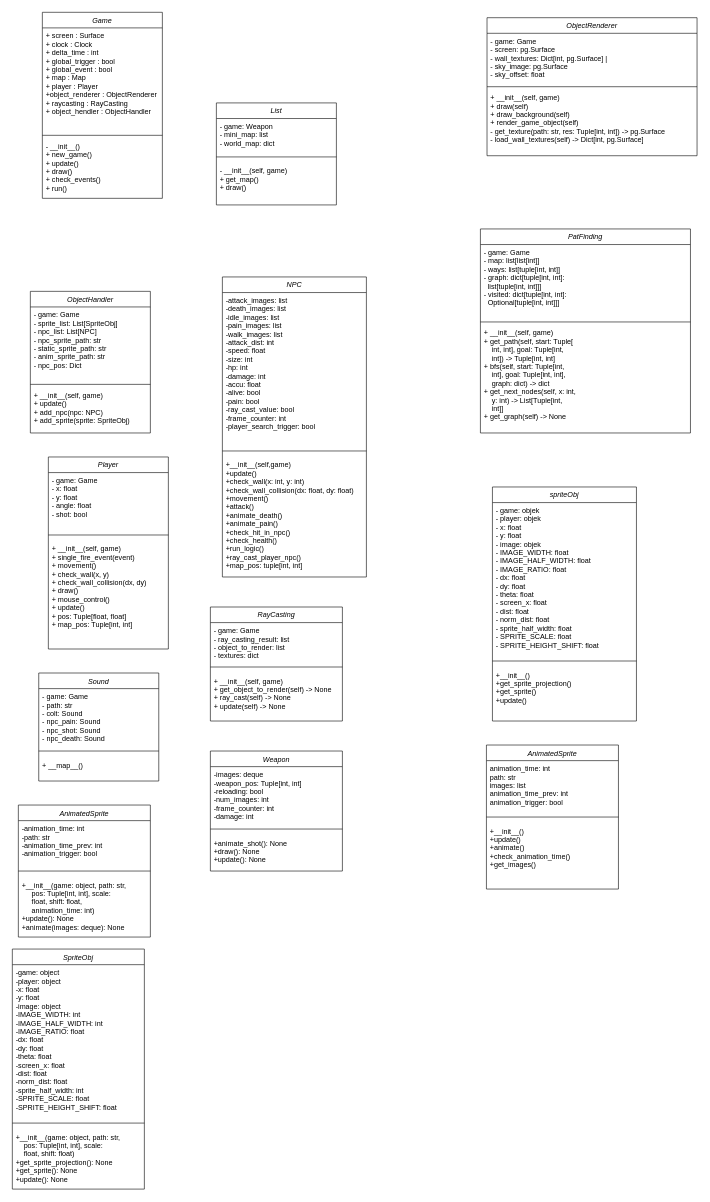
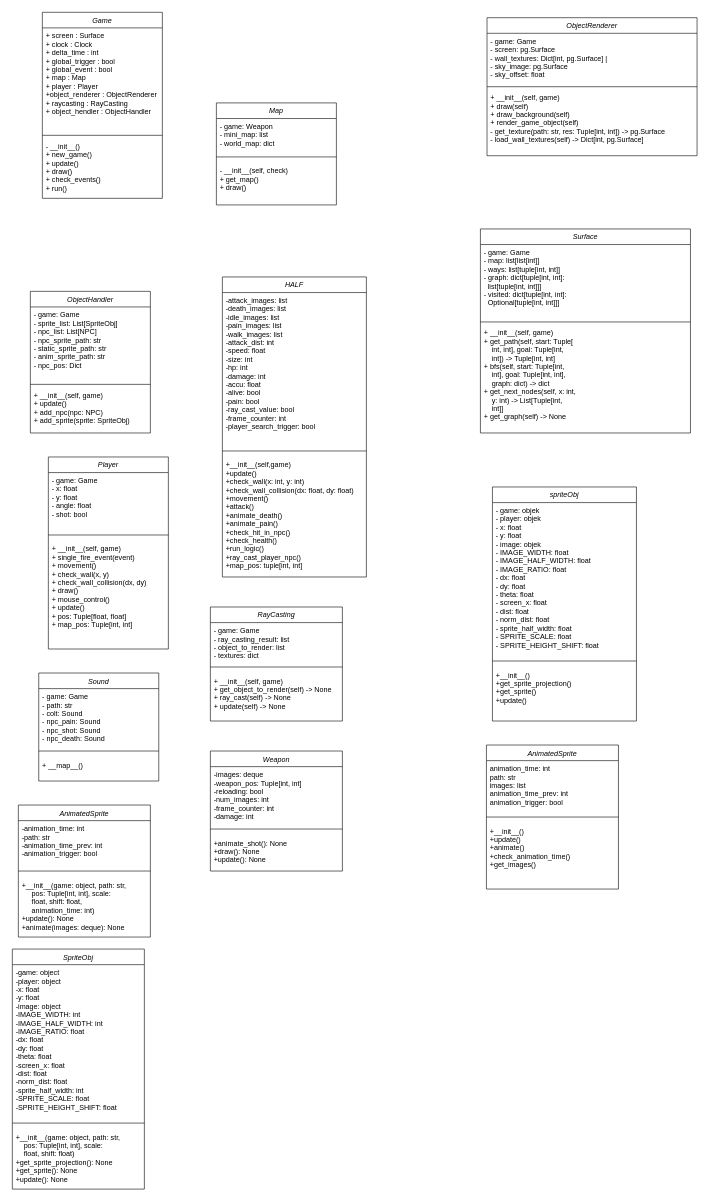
(276, 111) -> (276, 111)
(258, 171) -> (260, 171)
(585, 237) -> (585, 237)
(294, 285) -> (294, 285)
